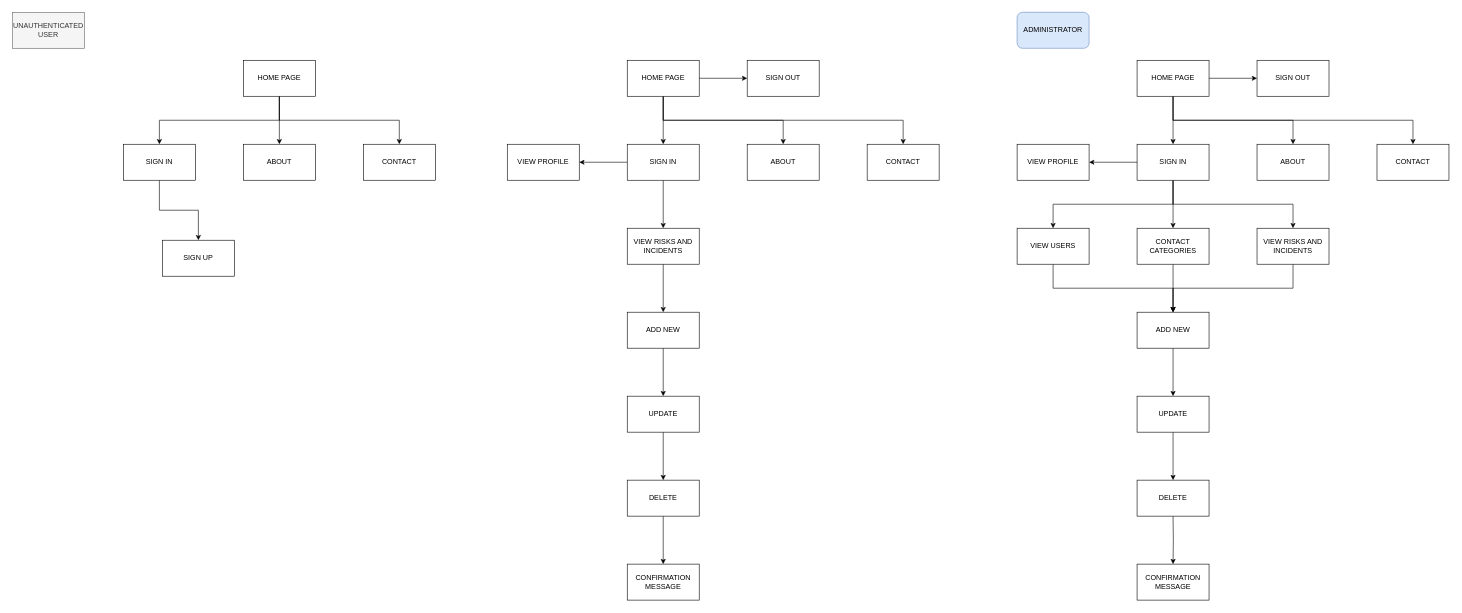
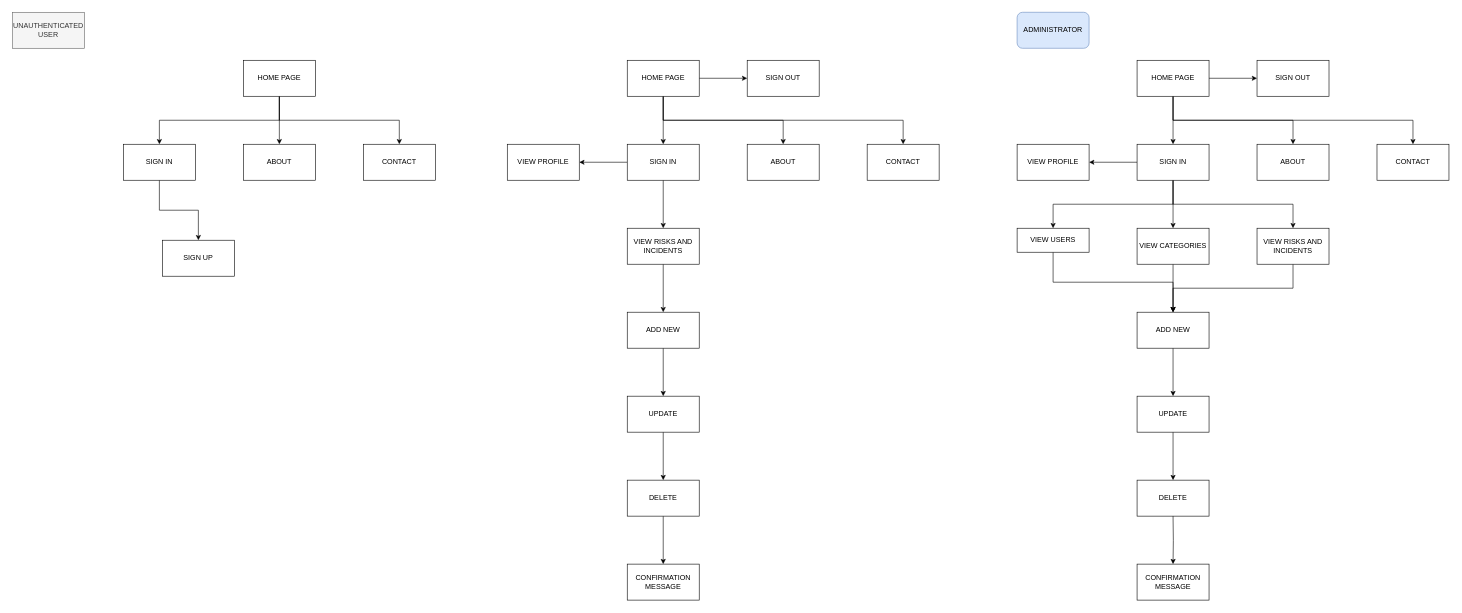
(1053, 246) -> (1053, 240)
(1173, 246) -> (1173, 246)
